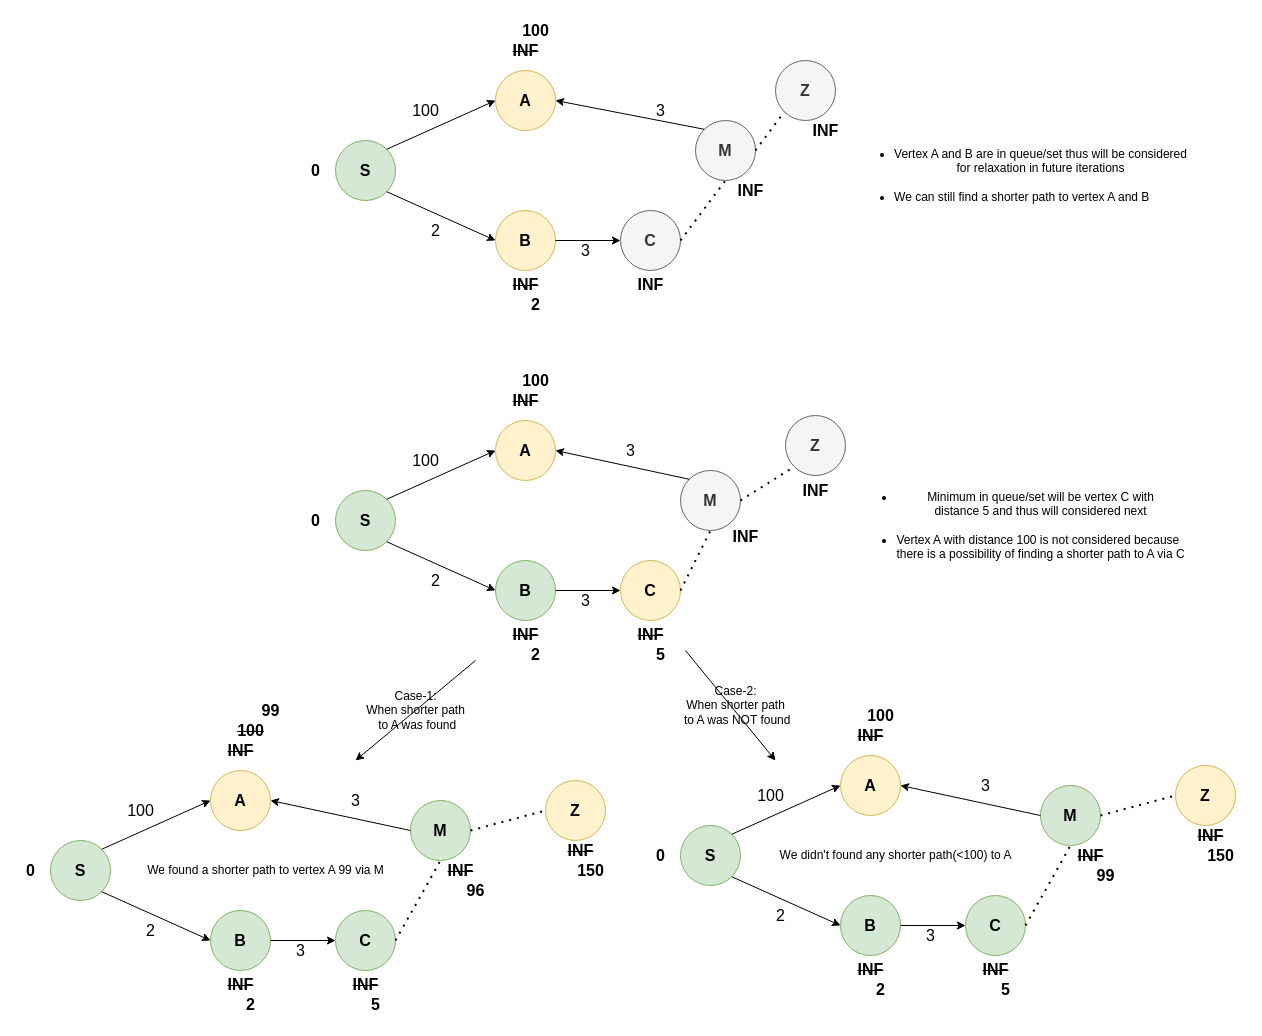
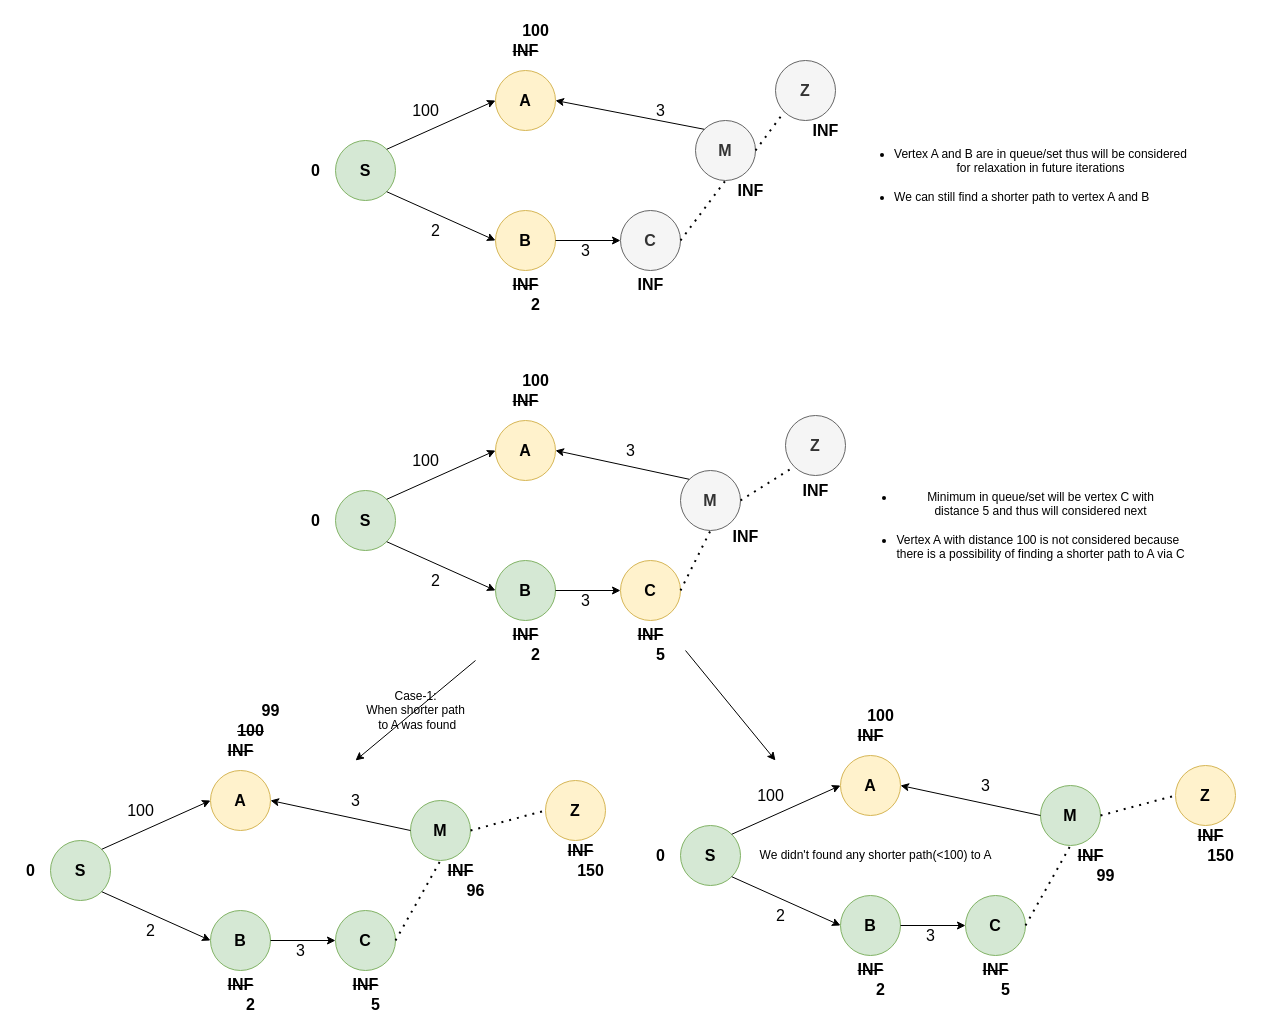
(736, 706) -> none
(896, 856) -> (876, 856)
(266, 871) -> none
